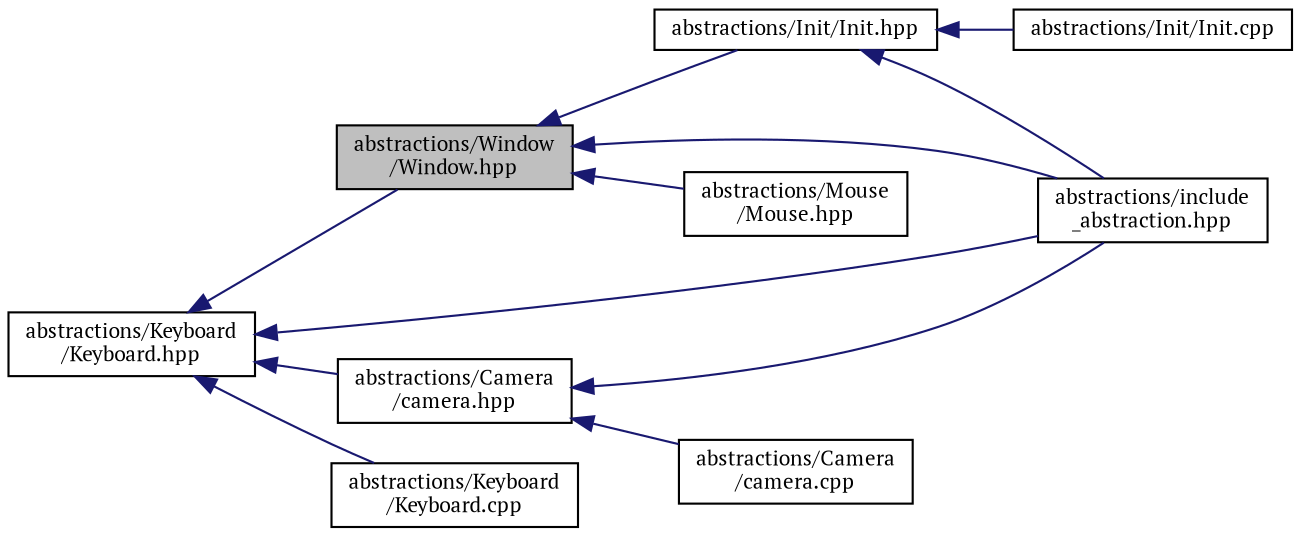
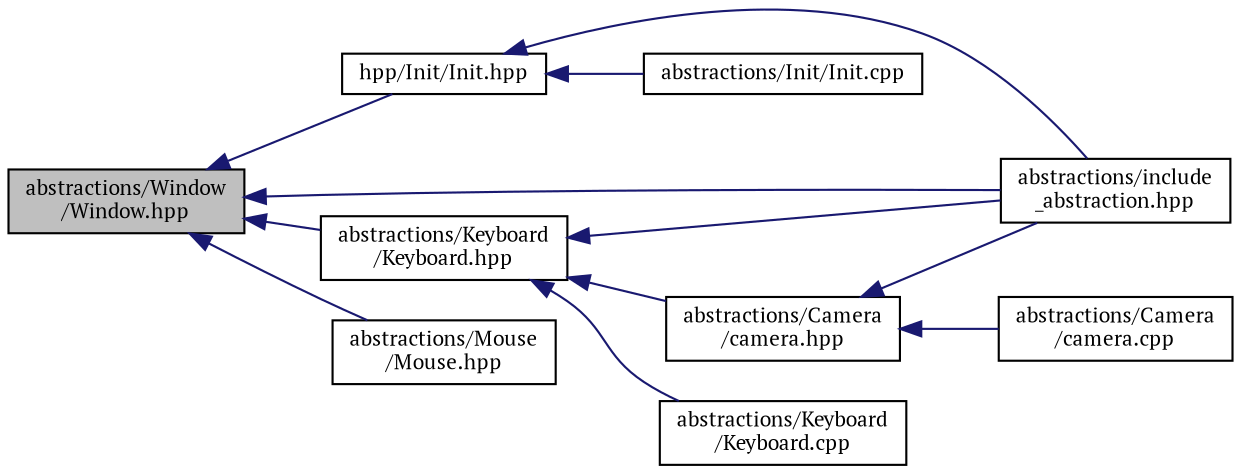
(796, 30) -> (444, 74)
(302, 245) -> (293, 226)
